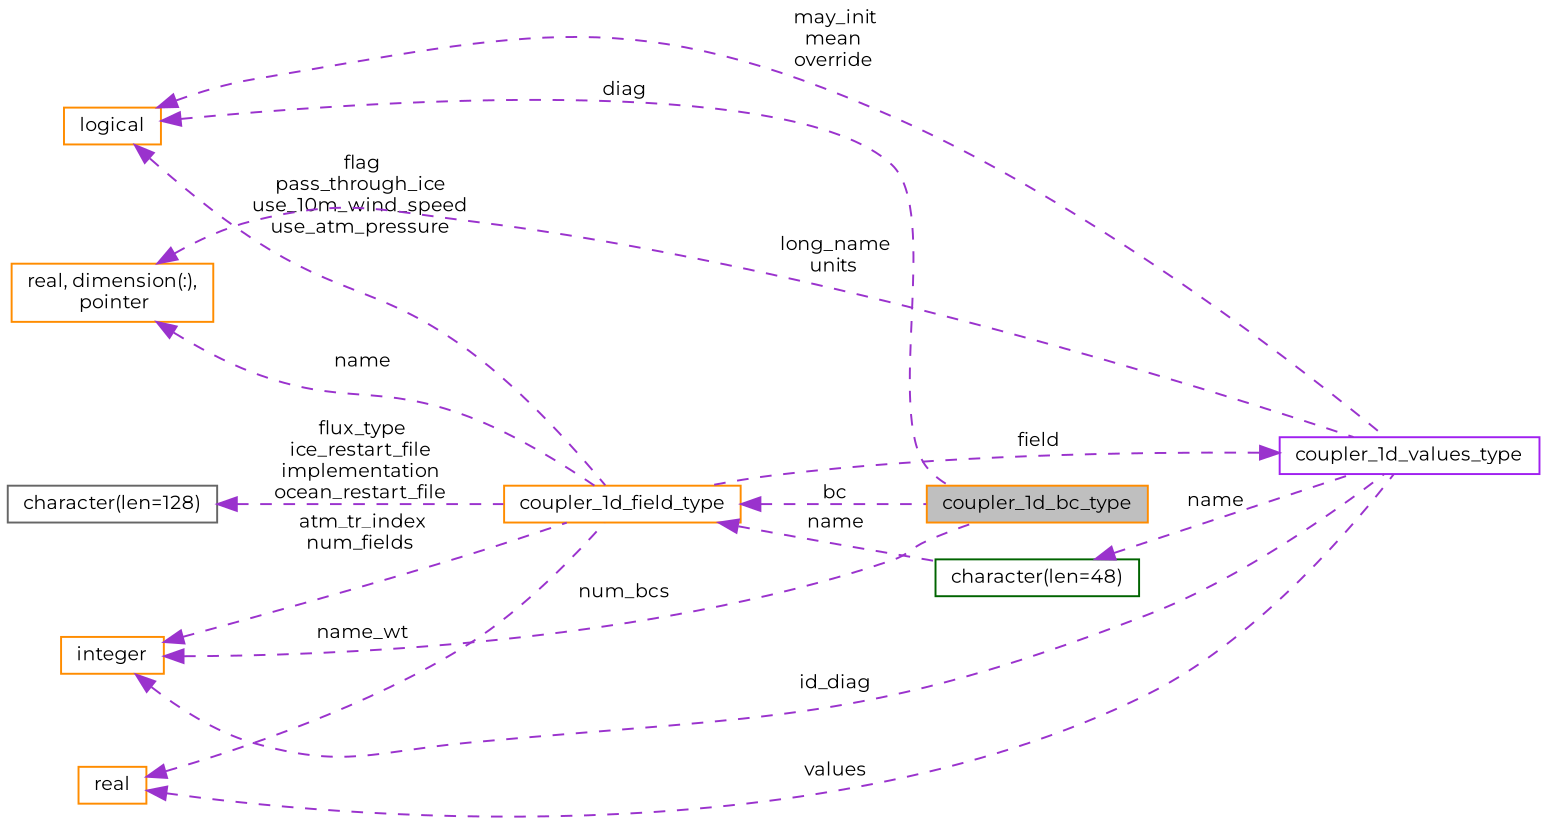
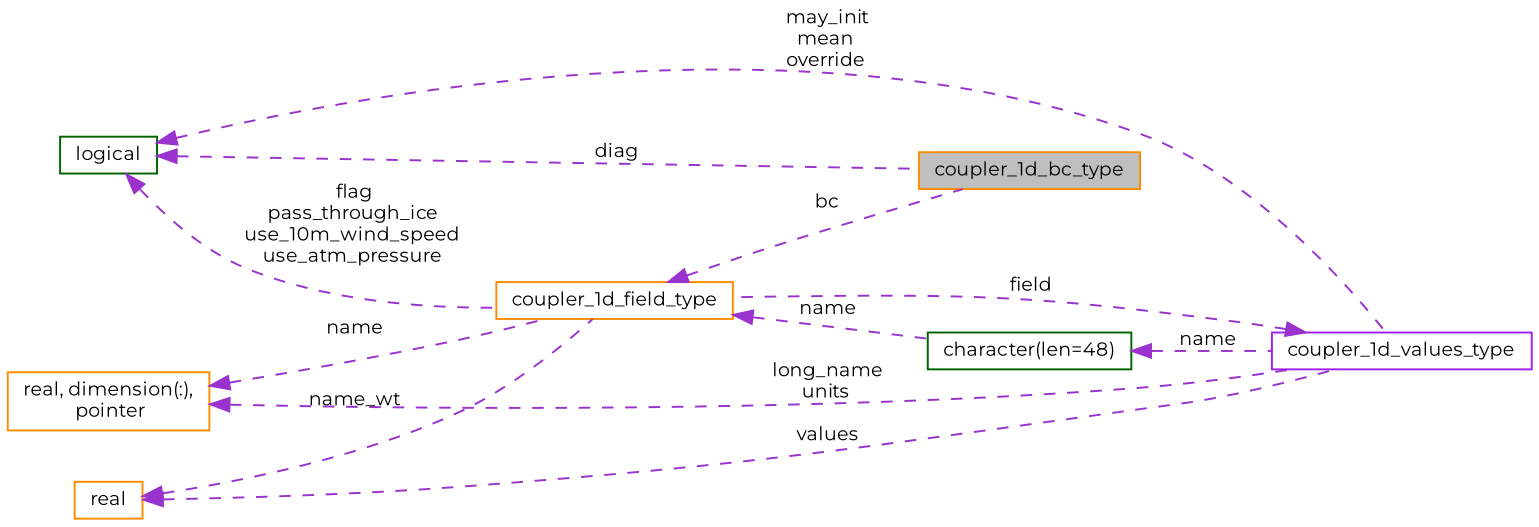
(112, 126) -> (109, 155)
(112, 504) -> none
(112, 655) -> none
